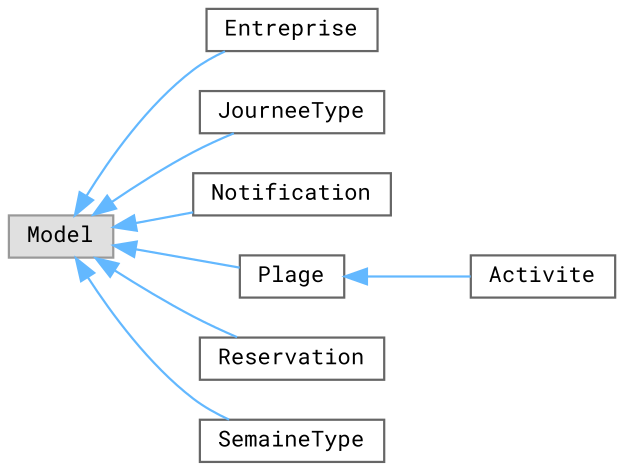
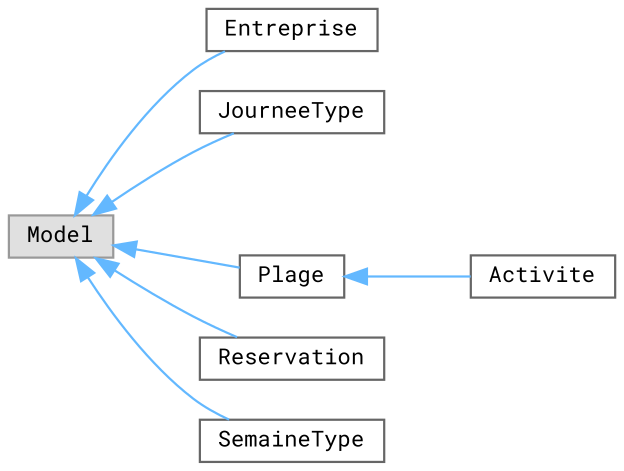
(292, 194) -> none
